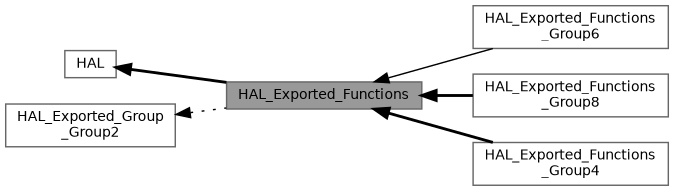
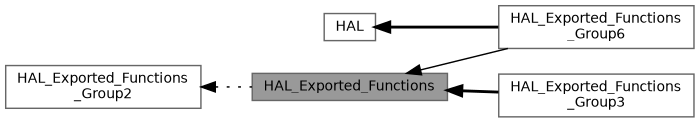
(178, 76) -> (444, 27)
(571, 95) -> (596, 95)
(90, 125) -> (103, 87)
(571, 164) -> none
